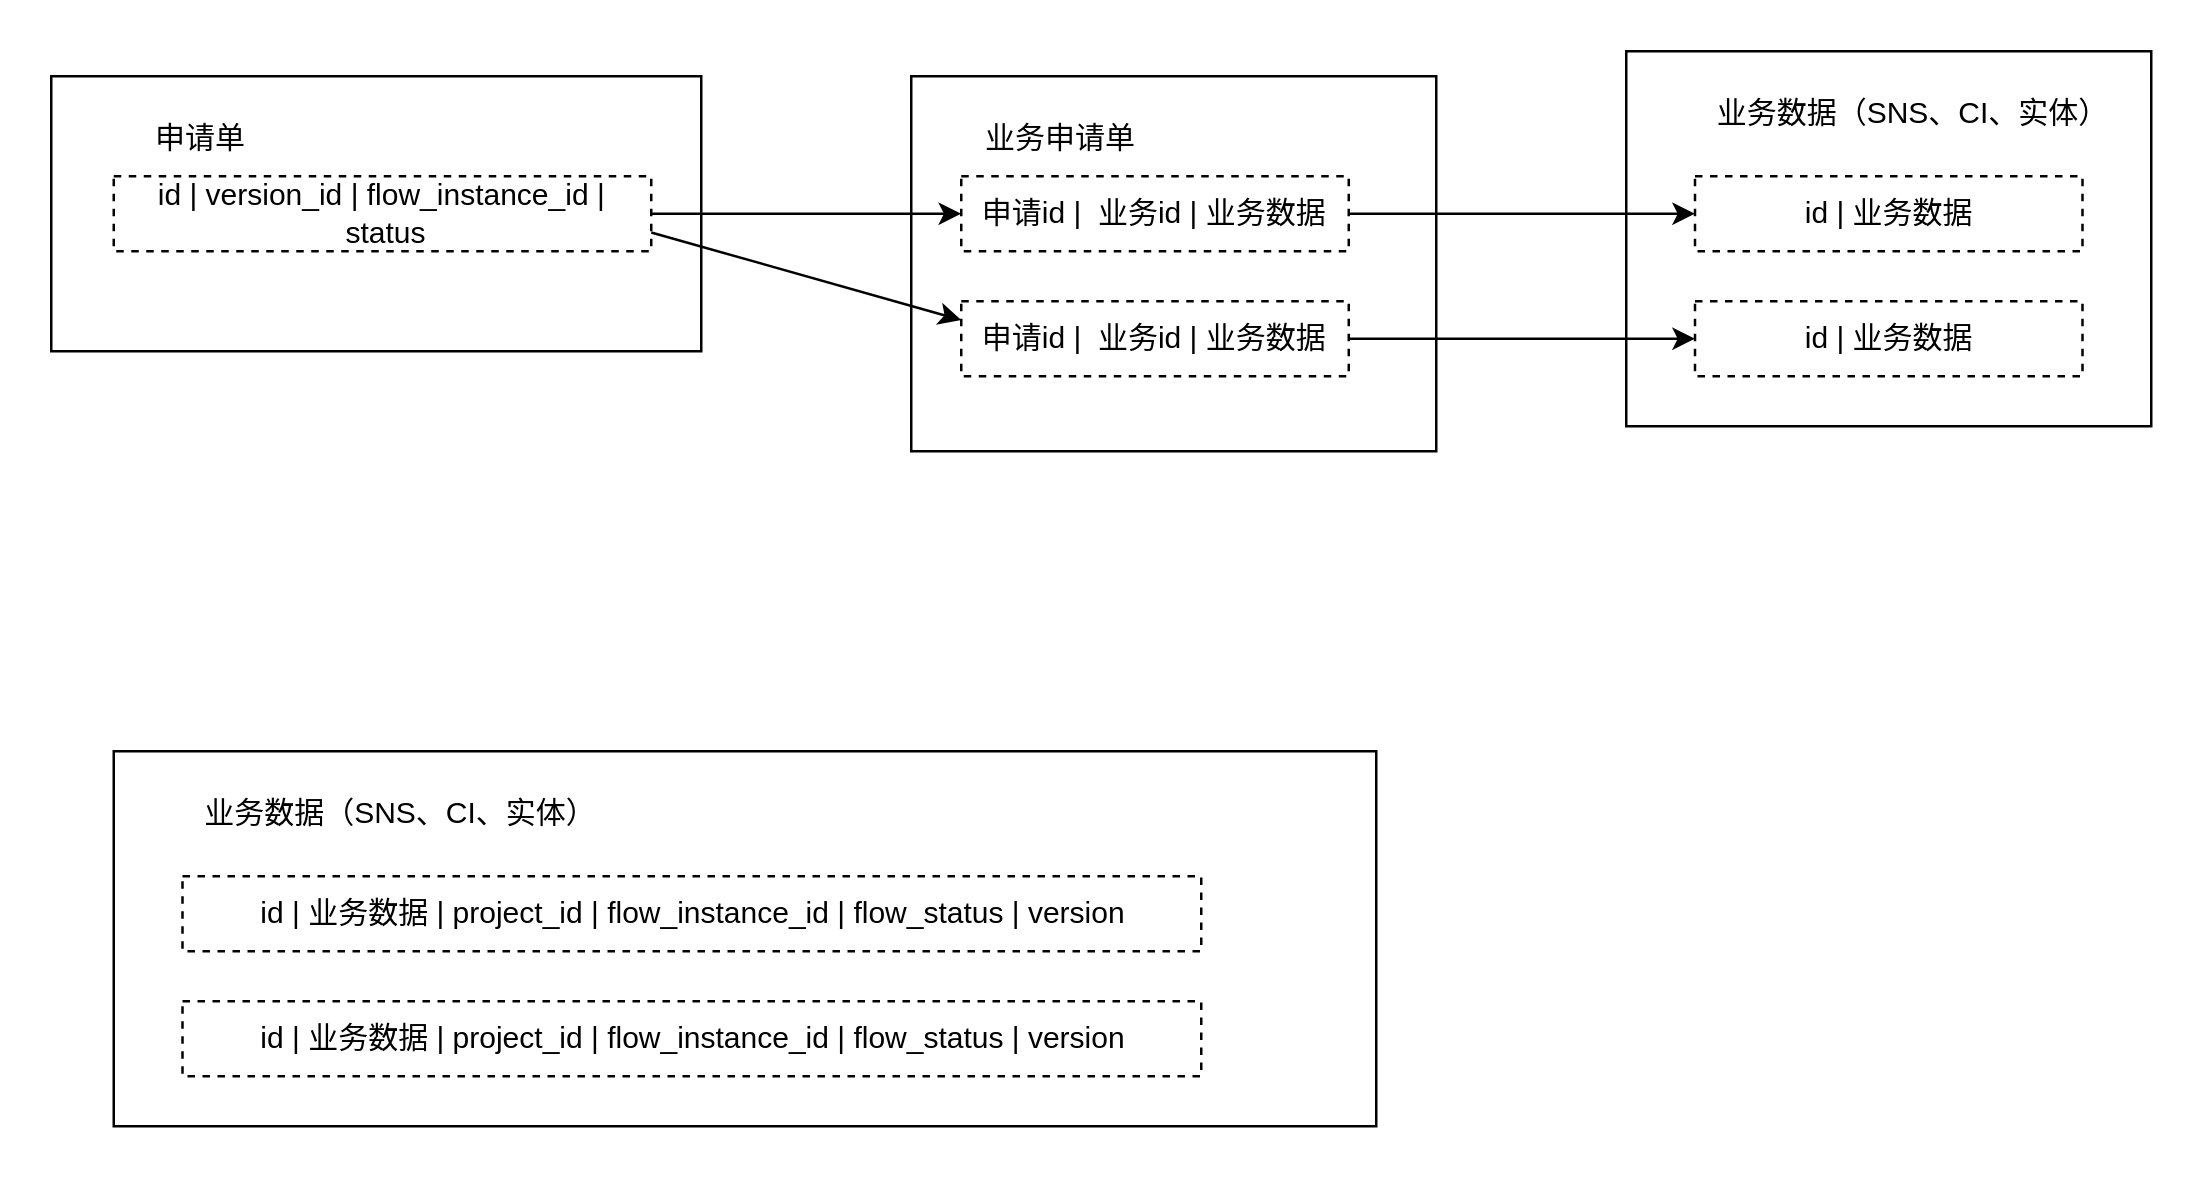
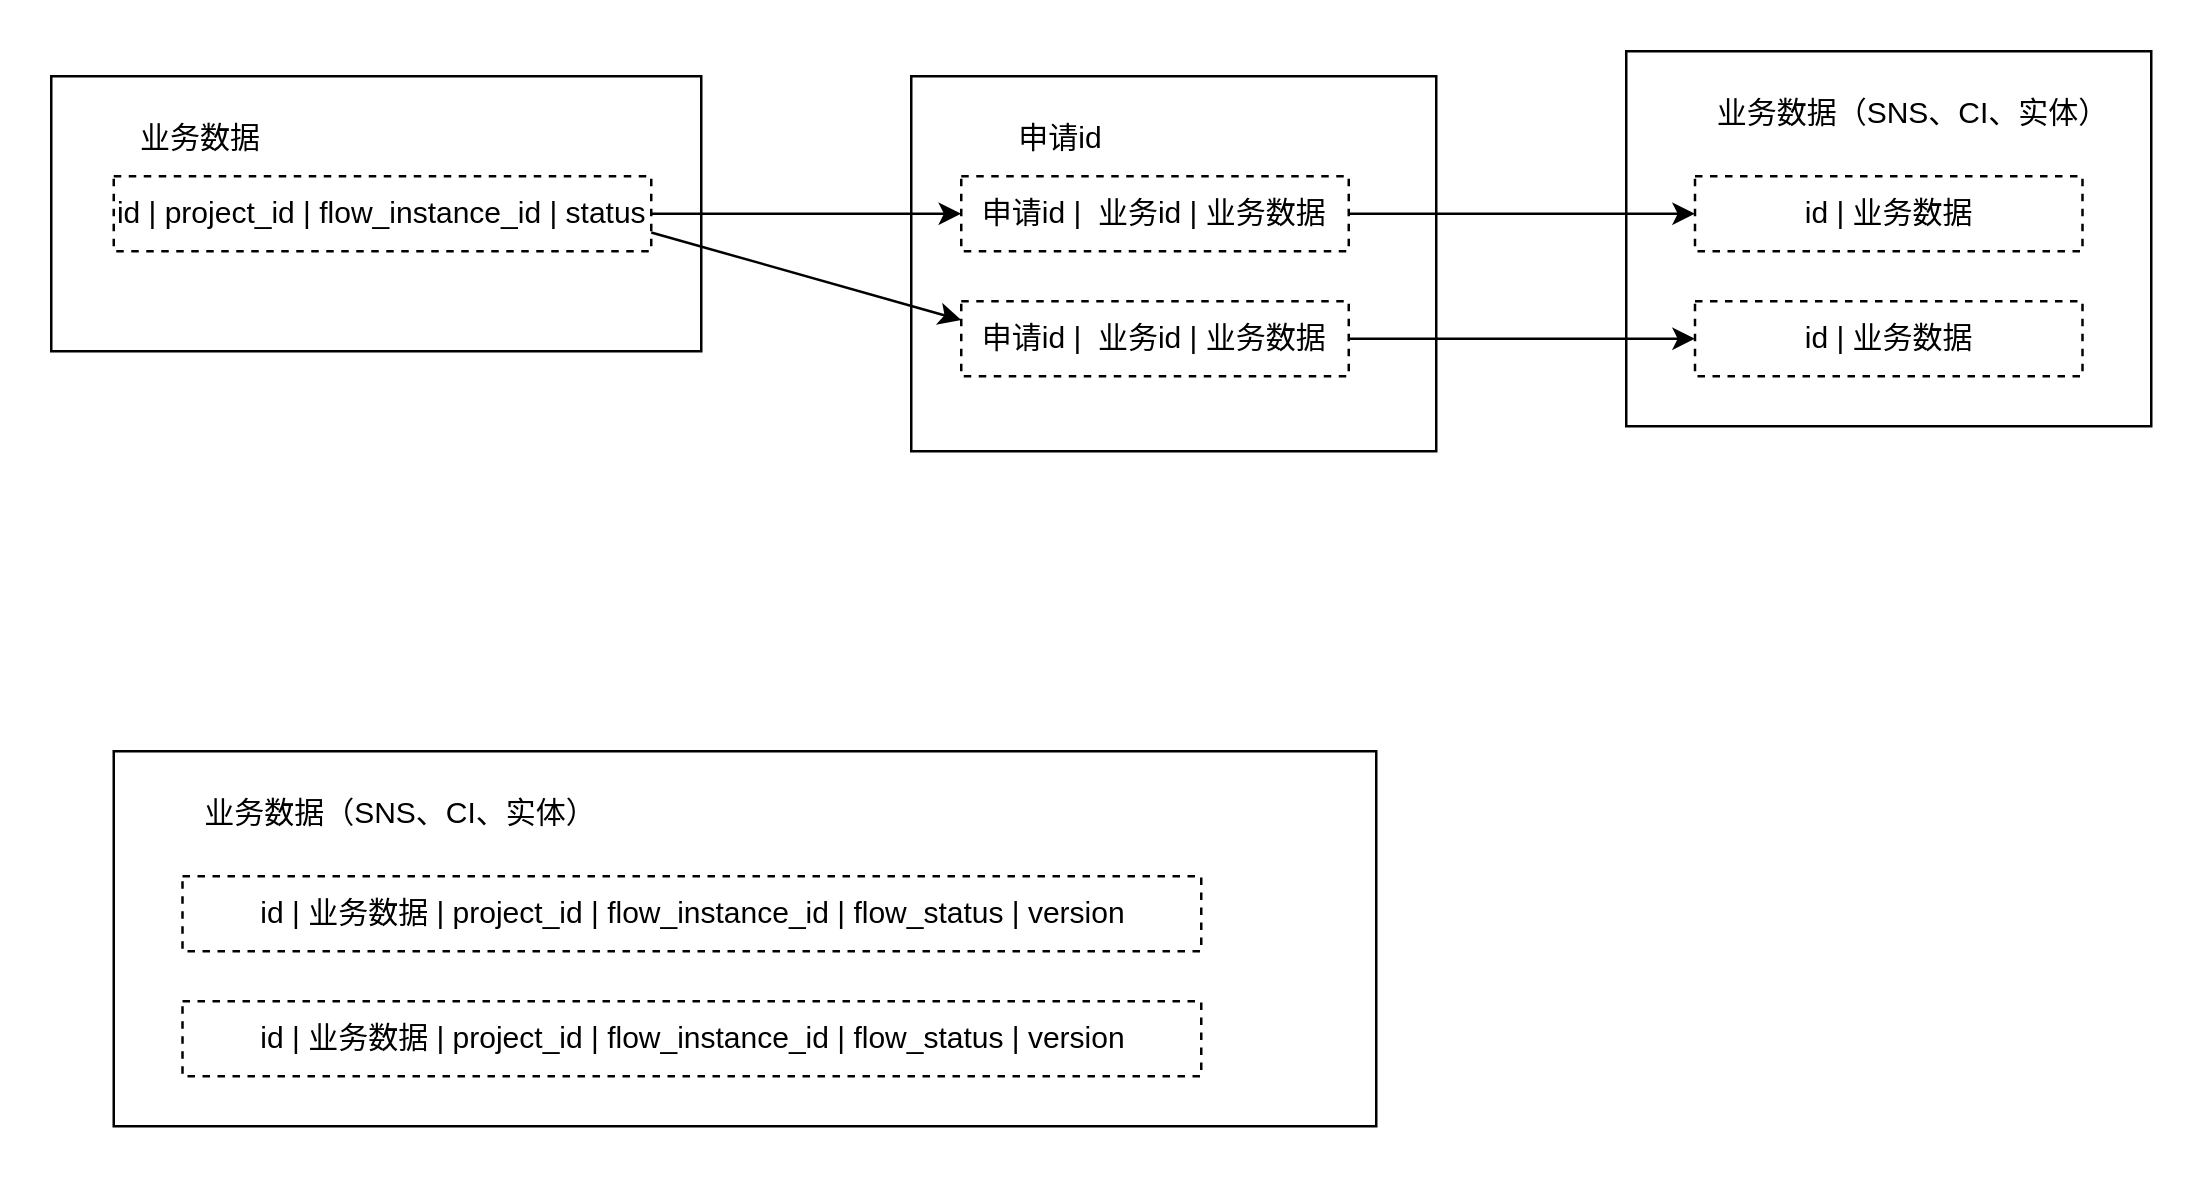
(201, 139) -> (201, 139)
(1061, 139) -> (1061, 139)
(383, 214) -> (383, 214)
